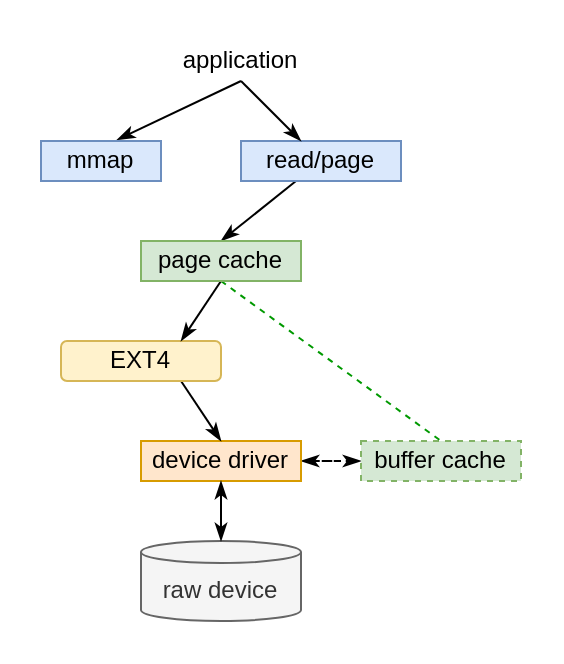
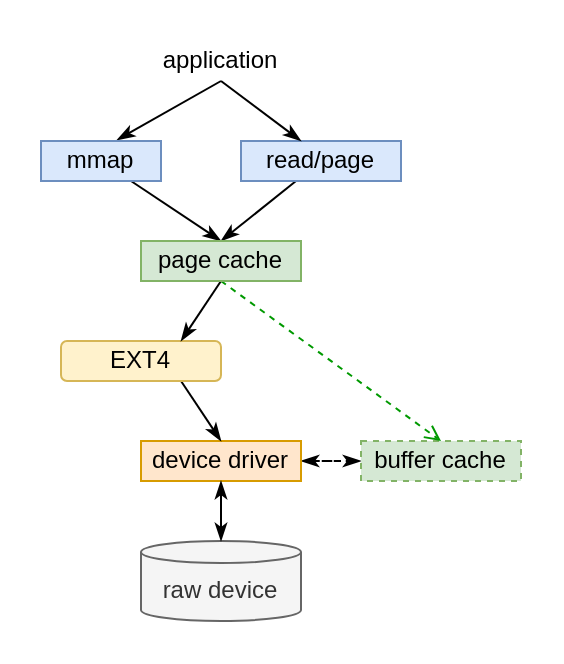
(241, 61) -> (221, 61)
none -> (170, 207)
(436, 437) -> (434, 436)
